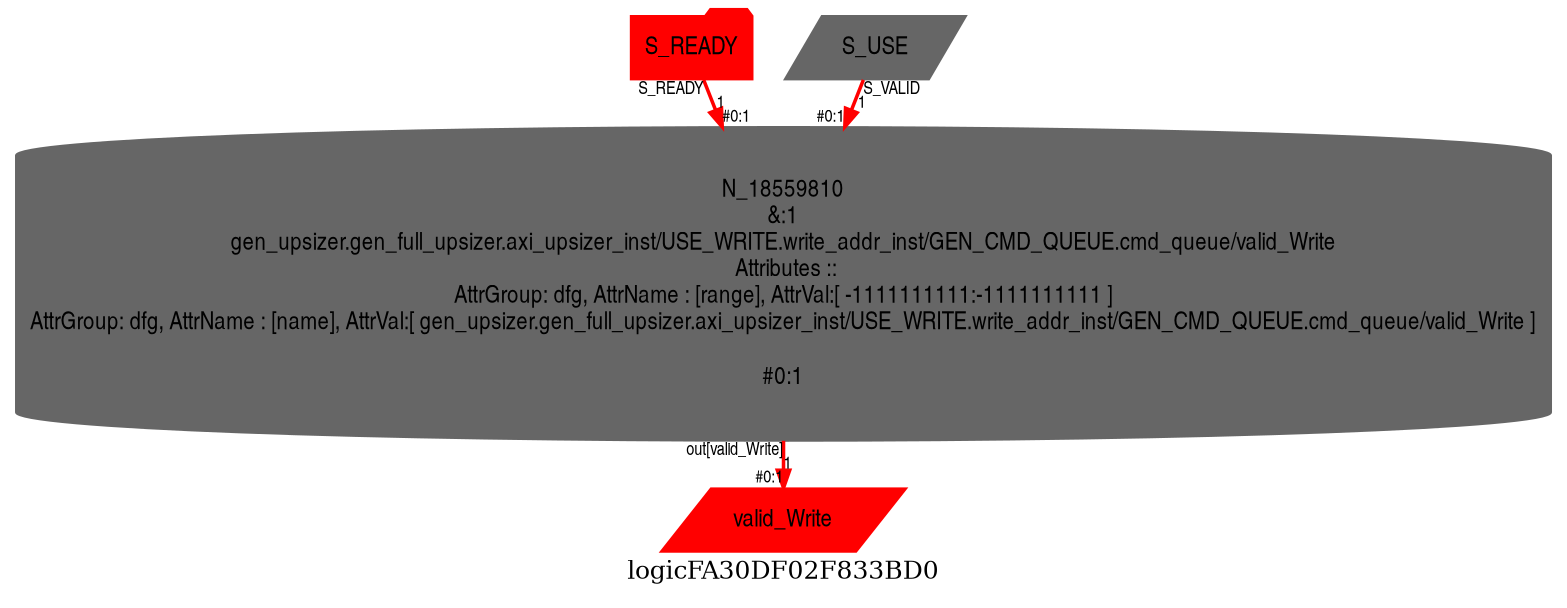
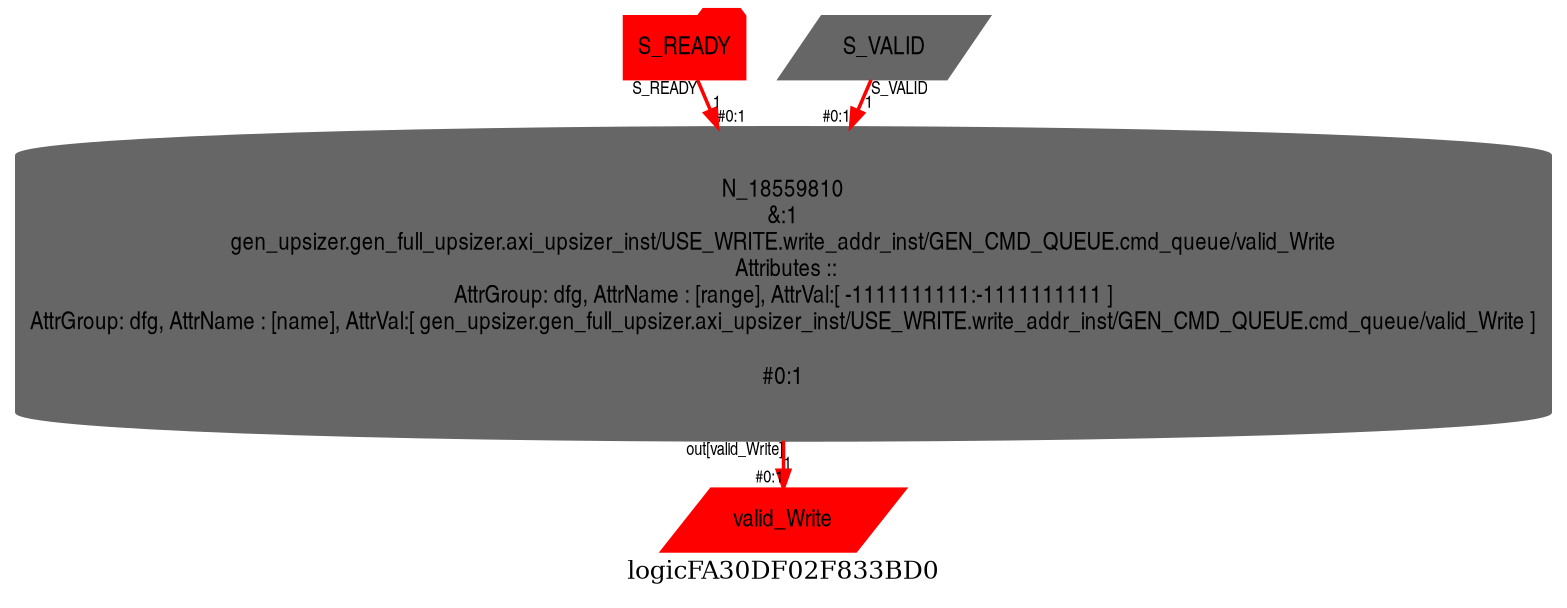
(875, 48) -> (884, 48)
